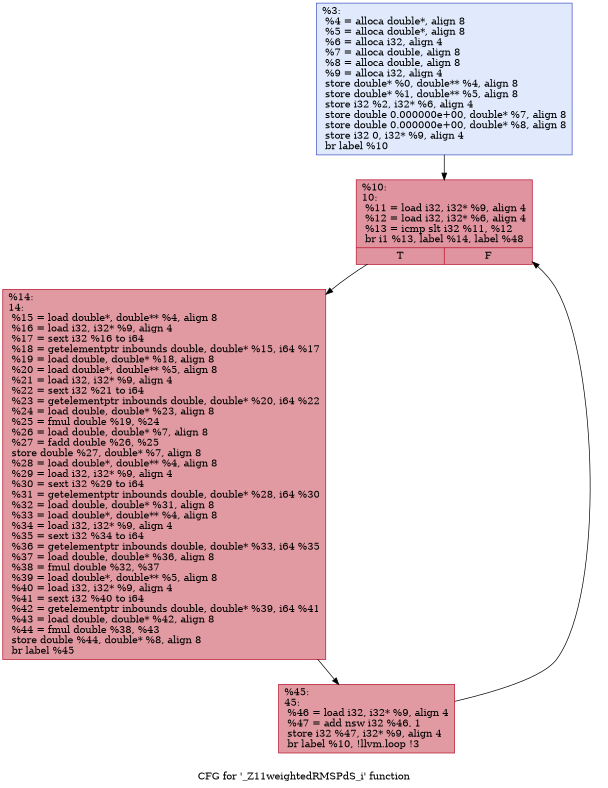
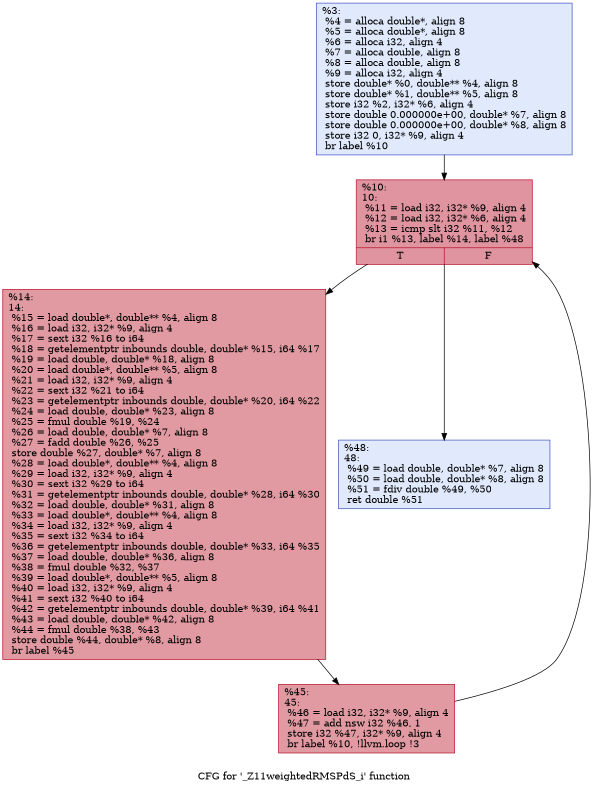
none -> (444, 474)
